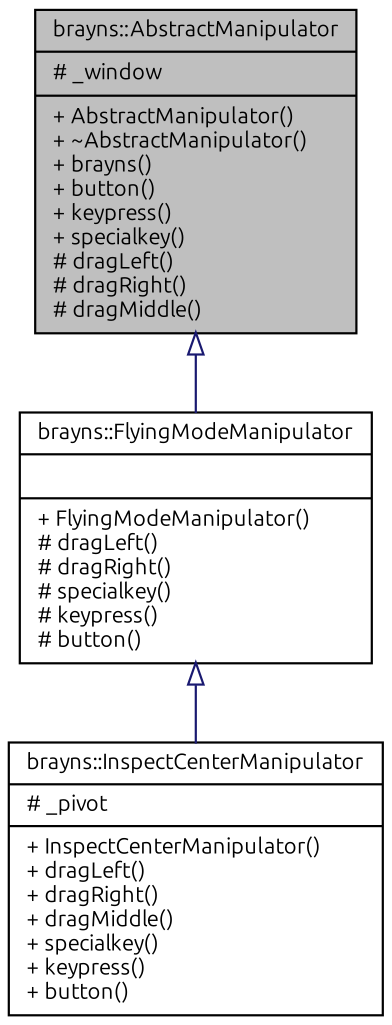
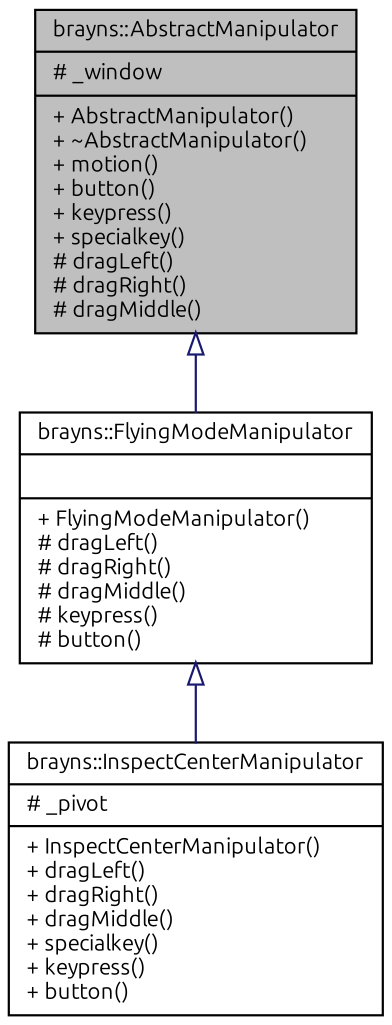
(103, 165) -> (107, 165)
(105, 592) -> (112, 592)
